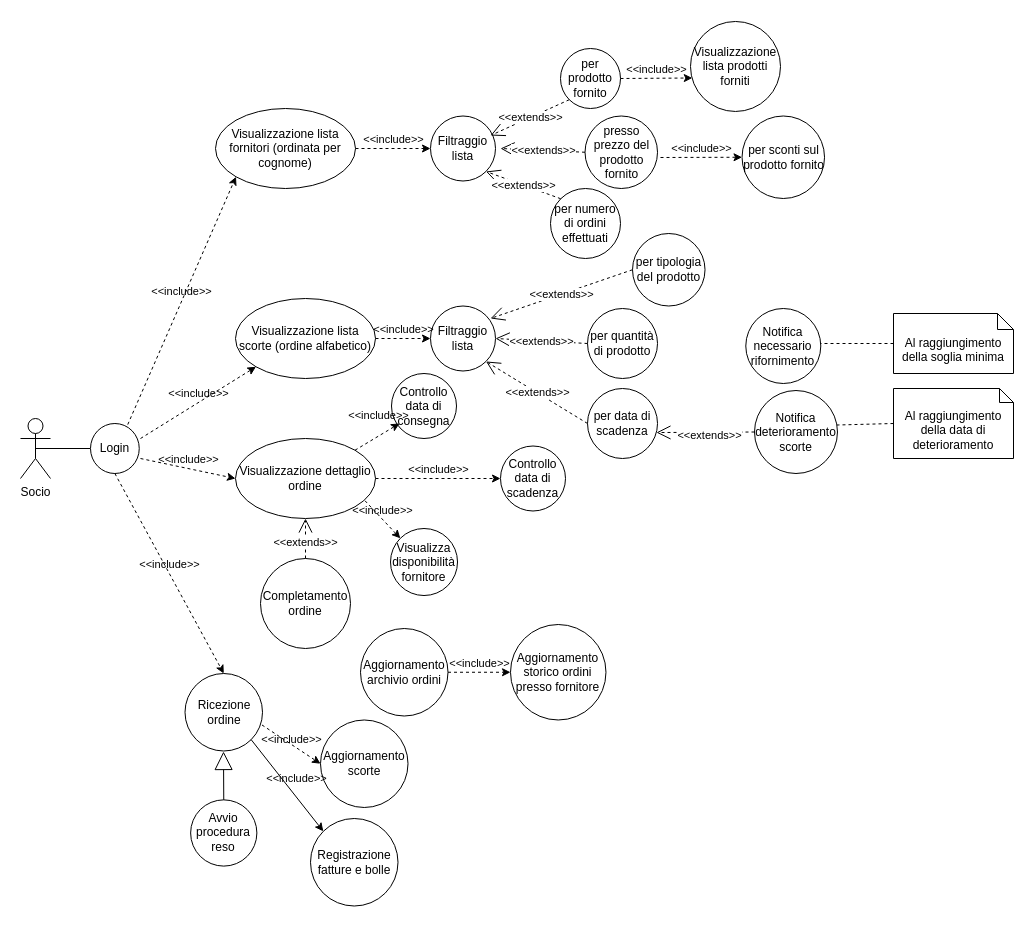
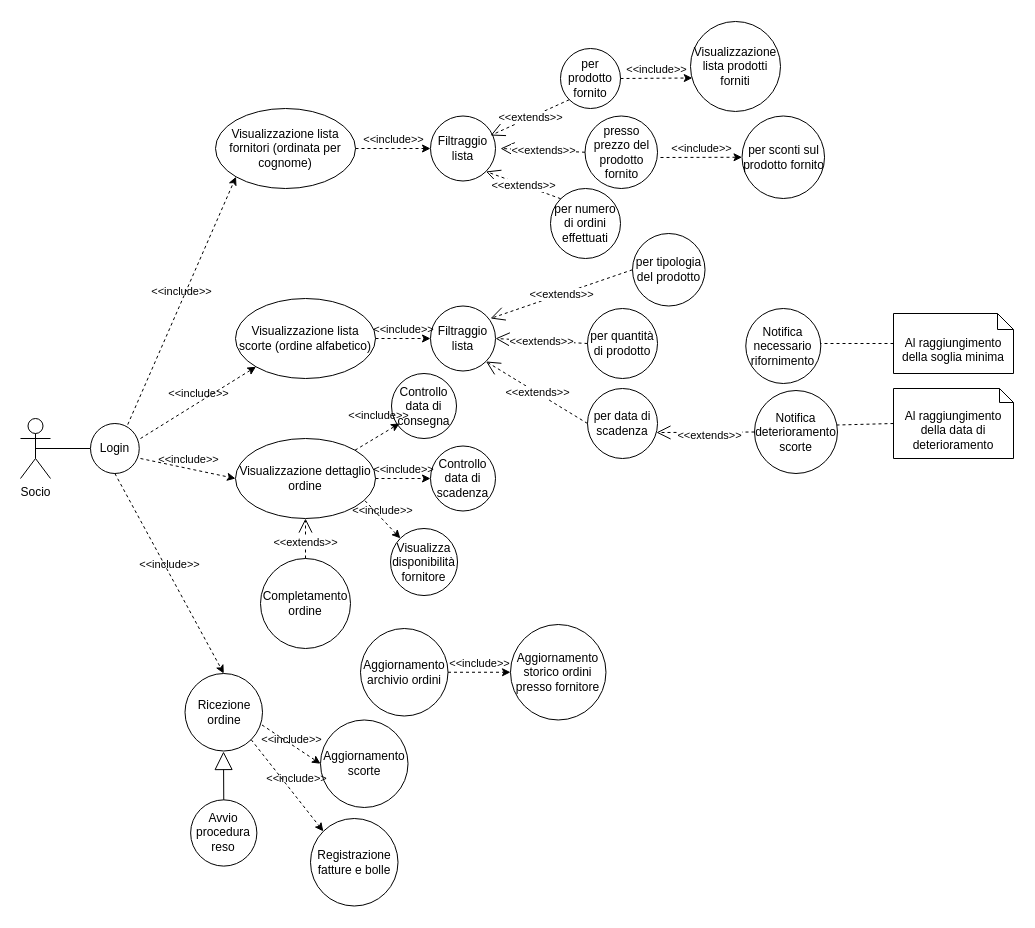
(533, 479) -> (463, 479)
(285, 782) -> (285, 782)
